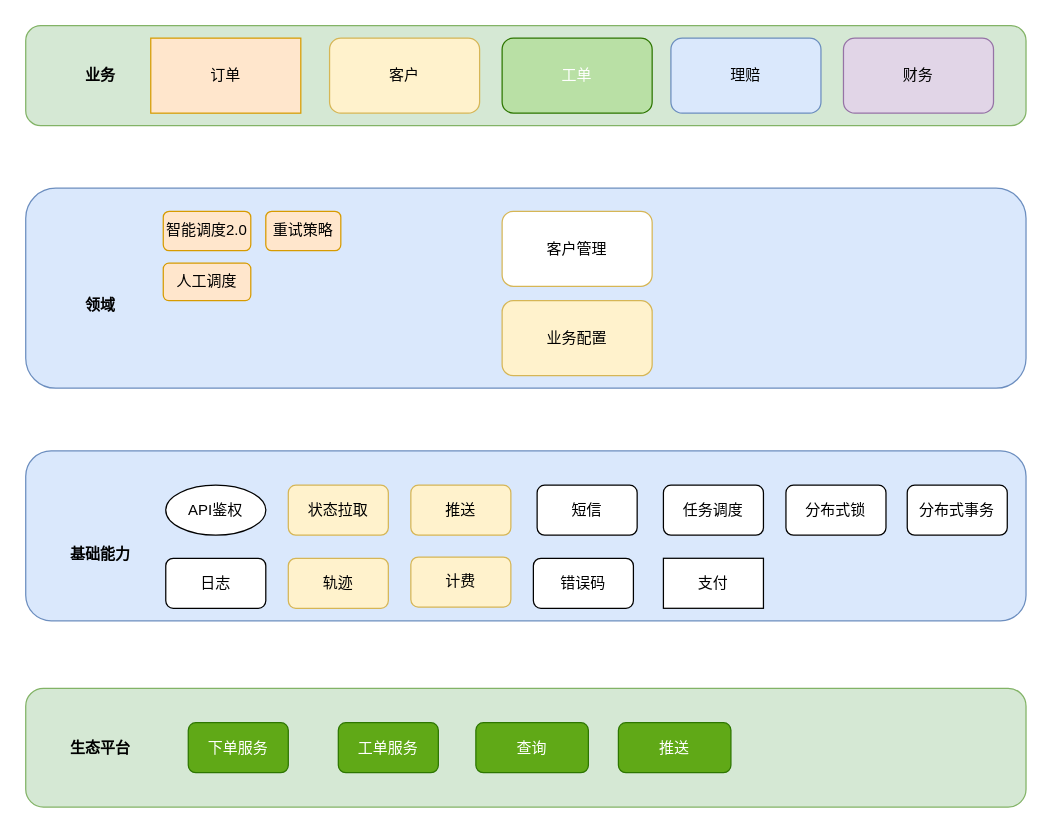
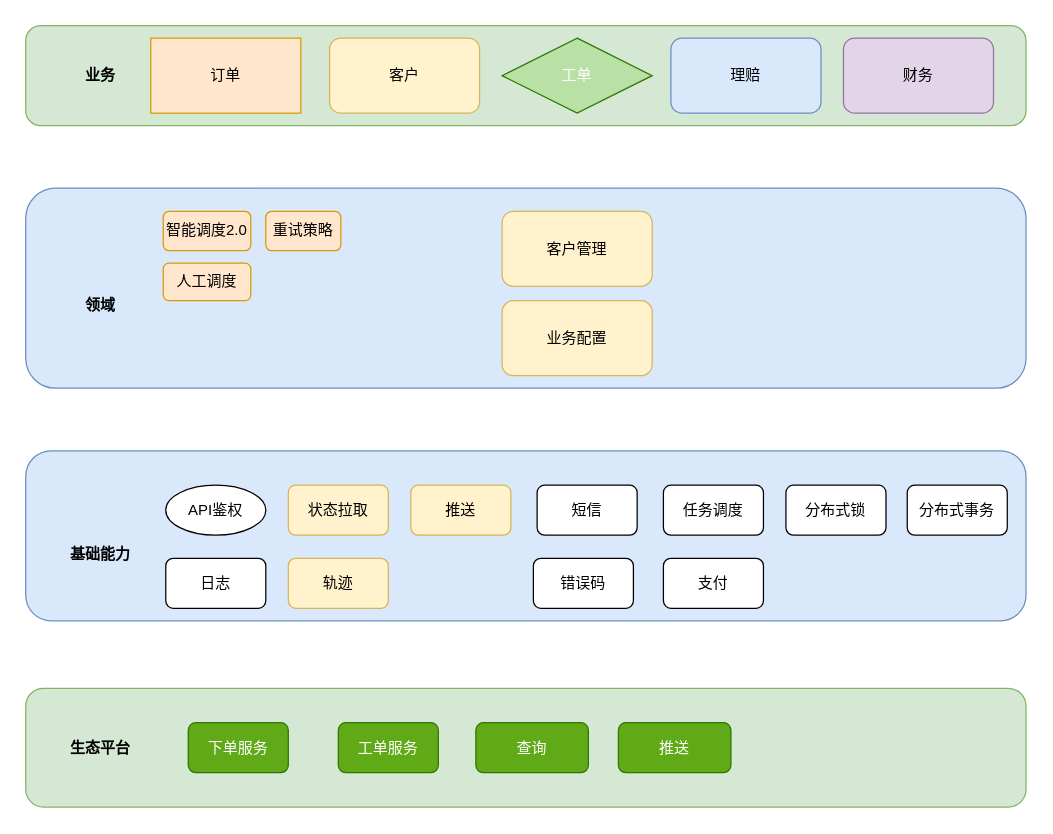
(577, 76) -> (577, 76)
(577, 249) -> (577, 249)
(461, 582) -> none
(713, 583) -> (713, 583)
